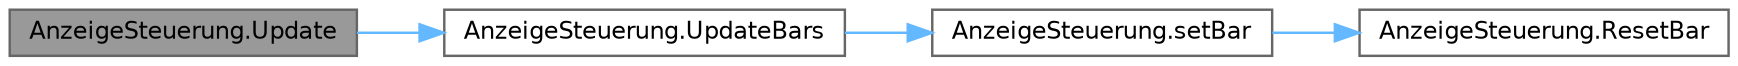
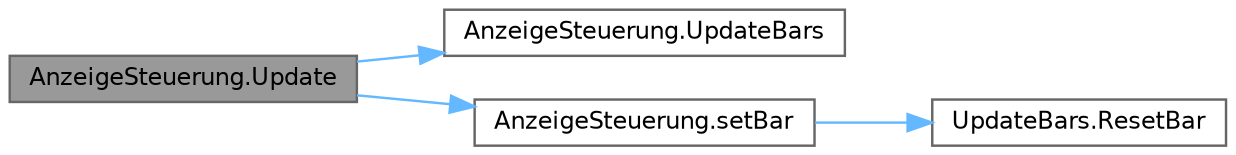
(876, 33) -> (403, 100)
(1544, 33) -> (1079, 123)
